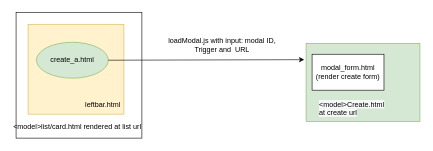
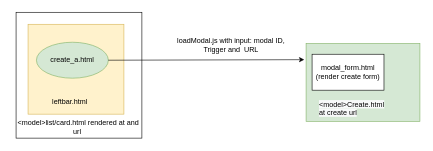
(222, 45) -> (231, 45)
(103, 105) -> (70, 102)
(78, 128) -> (78, 128)
